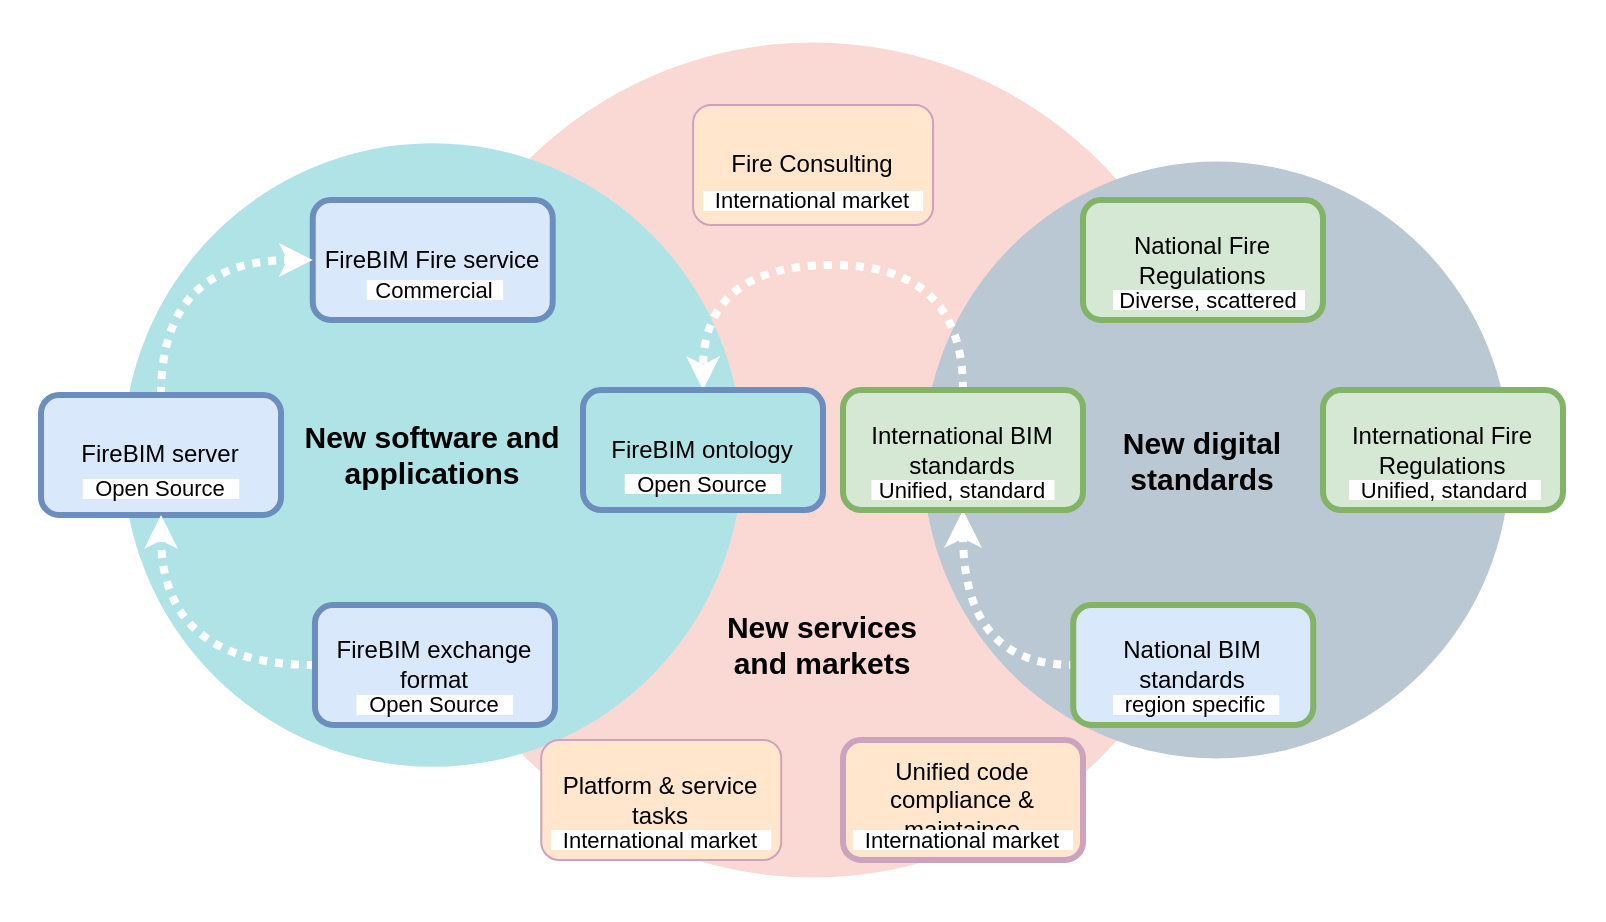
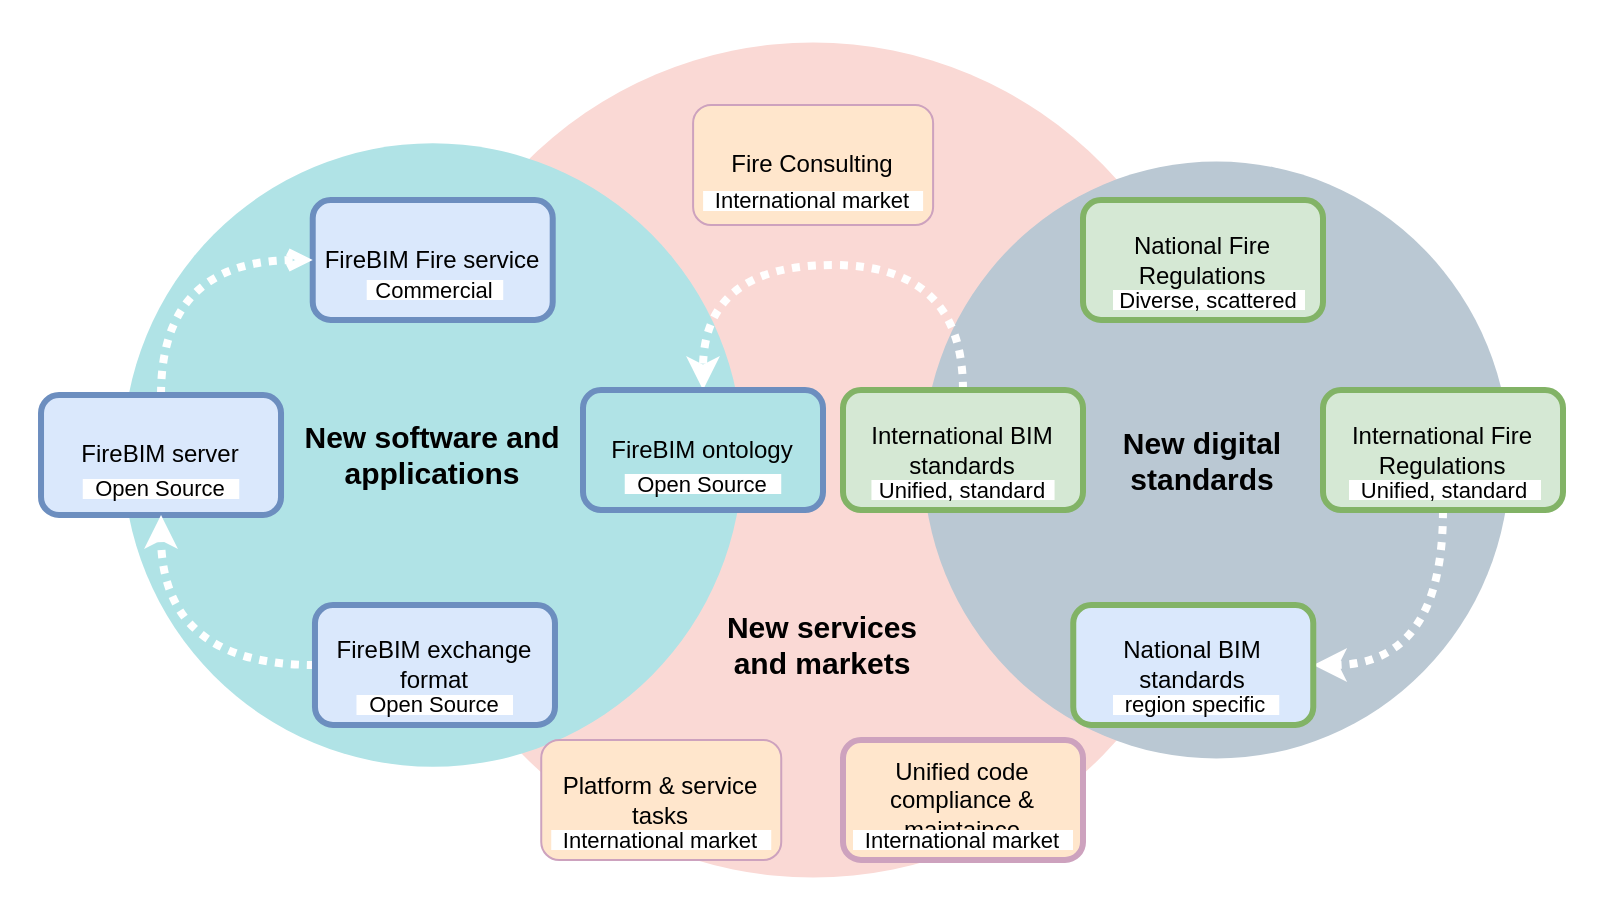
(250, 264) -> (251, 265)
none -> (1424, 613)
(986, 626) -> none
